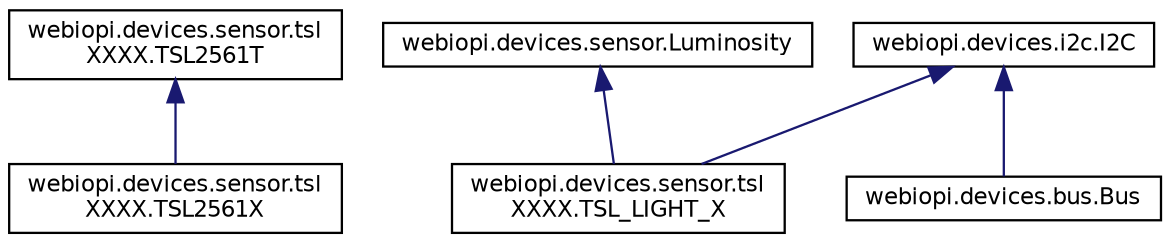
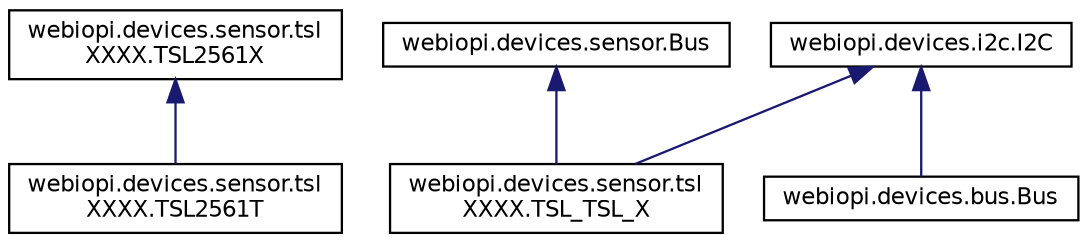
(598, 45) -> (556, 45)
(176, 133) -> (176, 133)
(618, 198) -> (556, 198)
